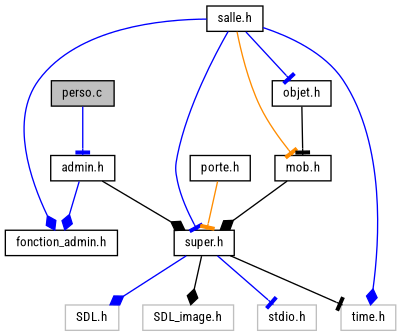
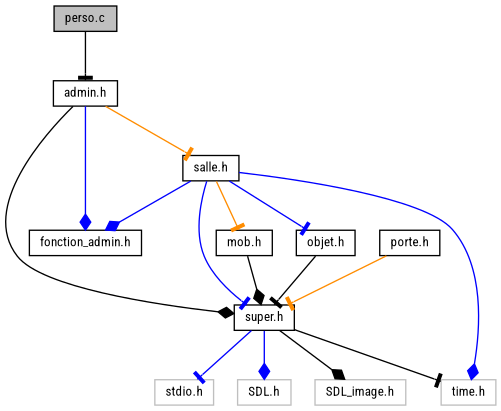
(83, 128) -> (85, 53)
(302, 128) -> (297, 278)
none -> (145, 129)
